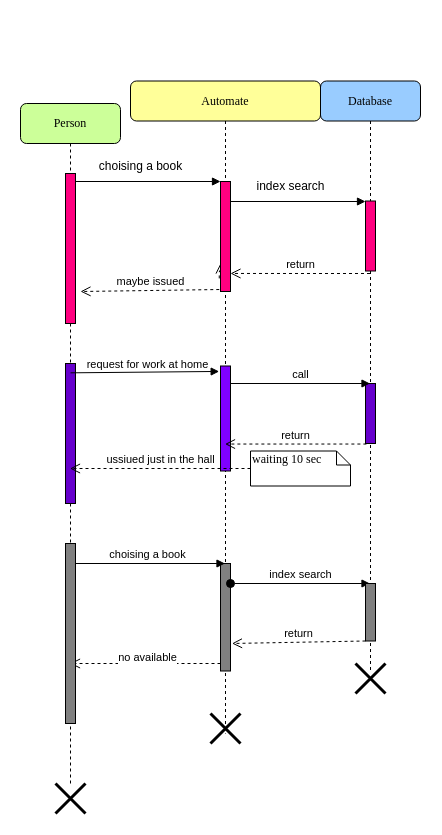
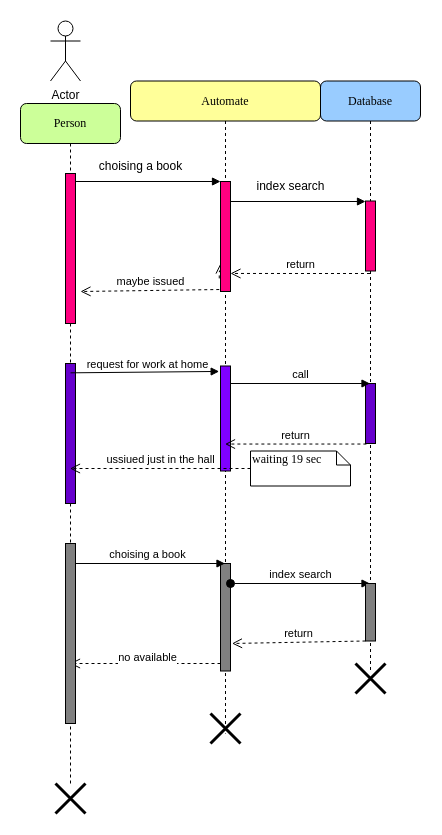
none -> (66, 51)
(293, 460) -> (293, 460)
